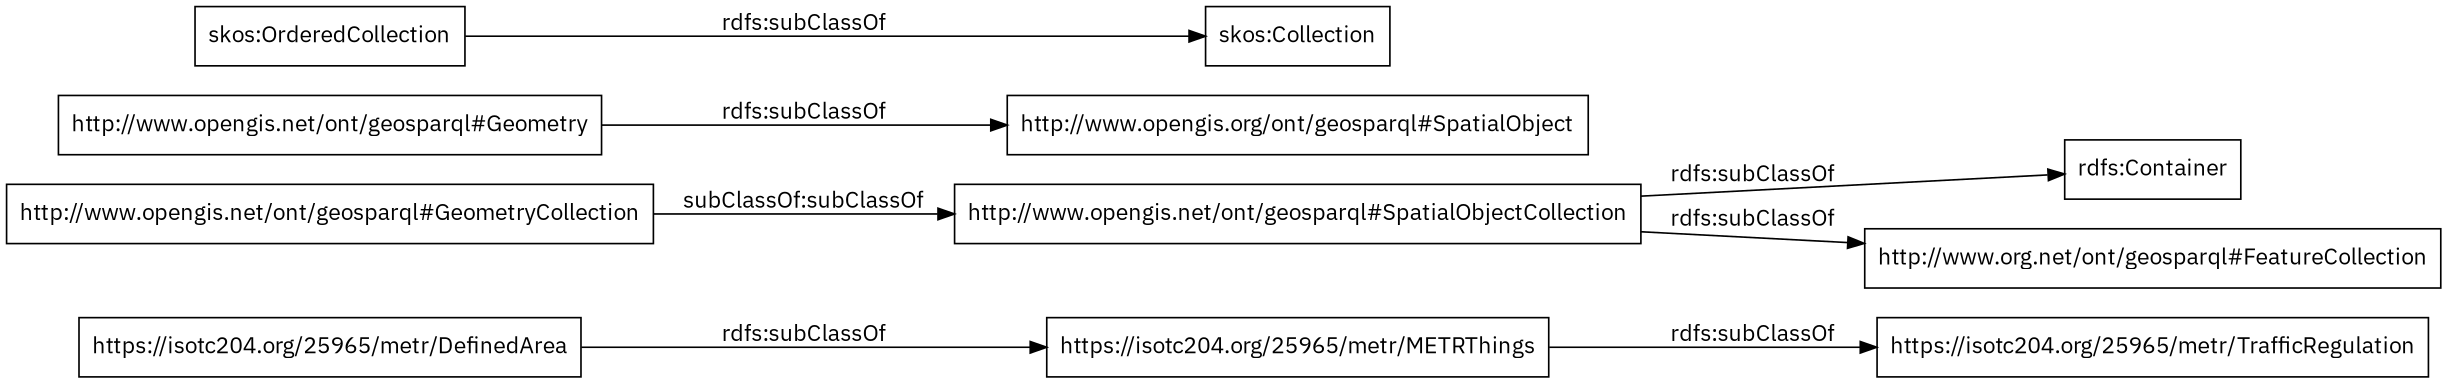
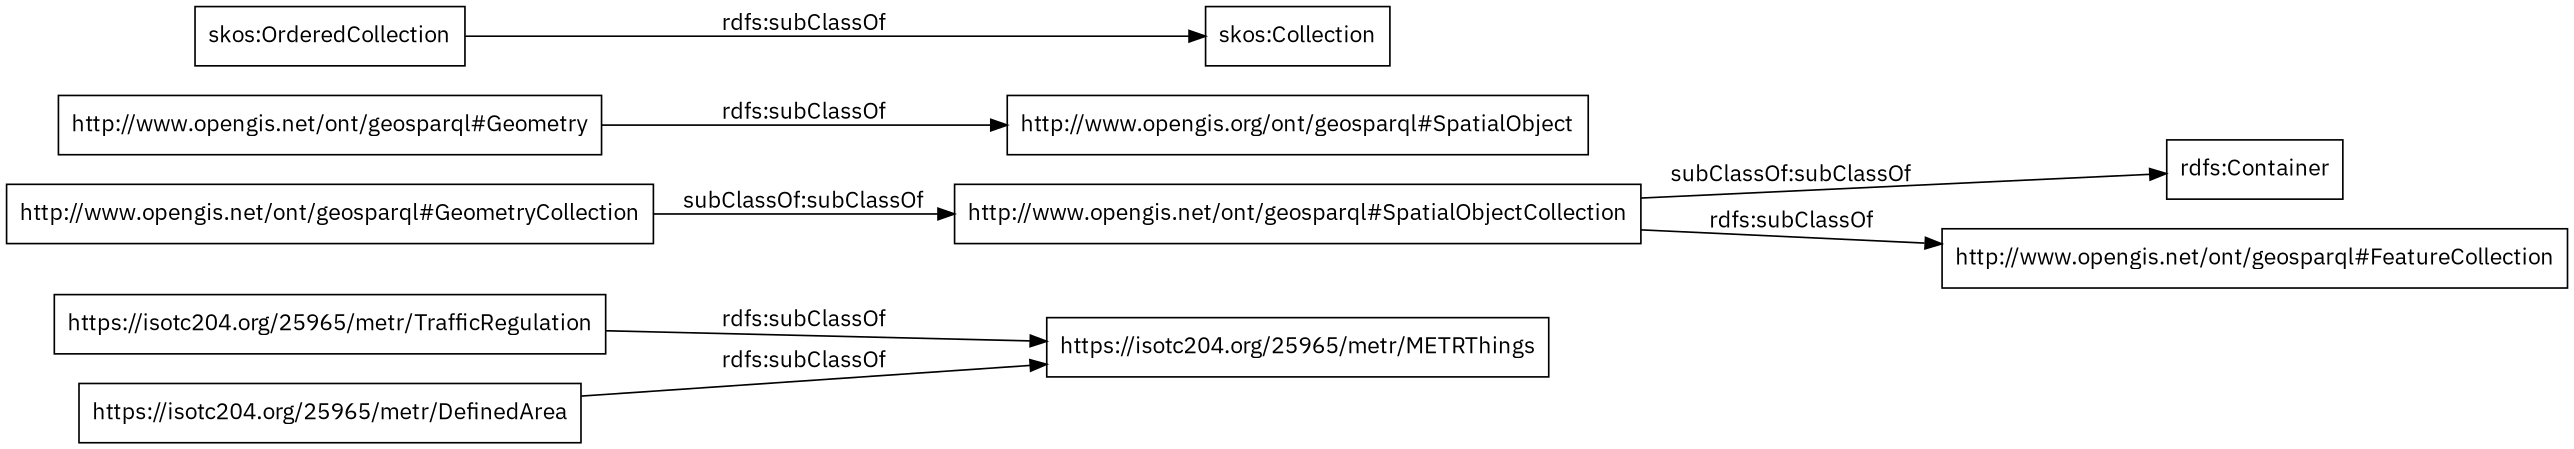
(1753, 175) -> (1791, 175)
(2153, 258) -> (2255, 258)
(1705, 347) -> (818, 336)
